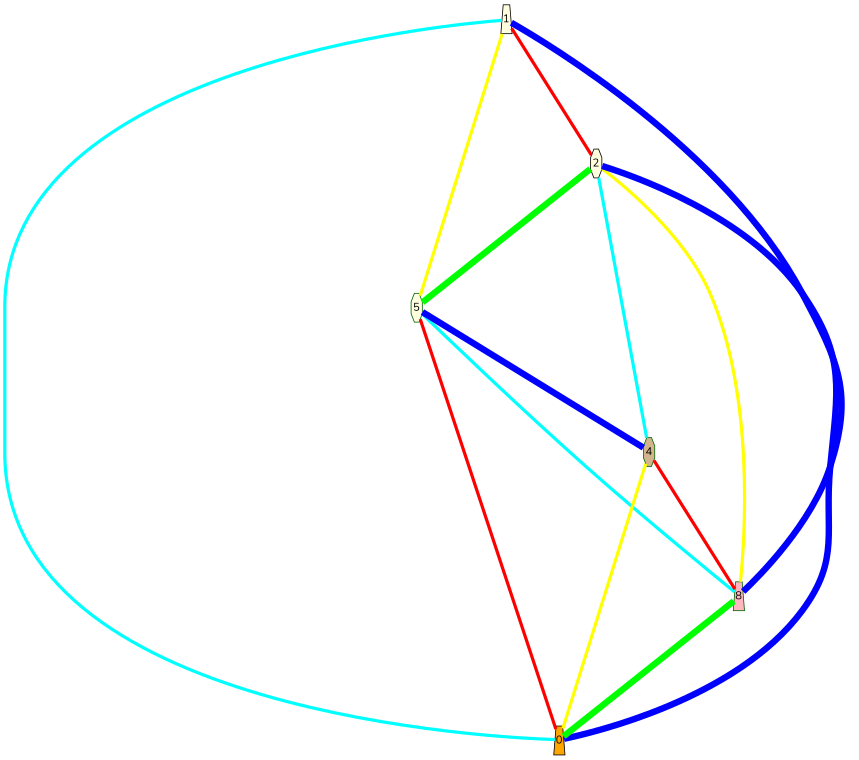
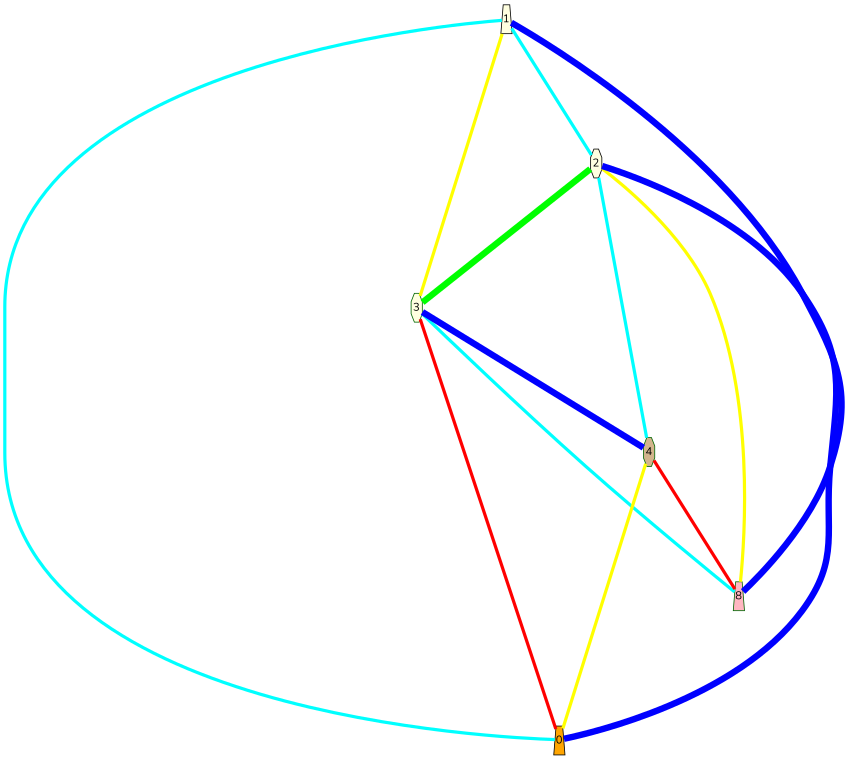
(552, 92) -> (552, 92)
(417, 308) -> (417, 308)
(649, 669) -> none
